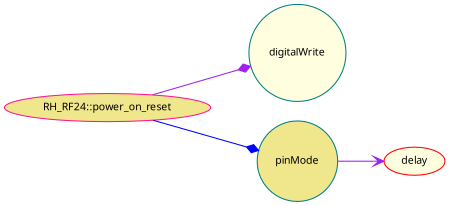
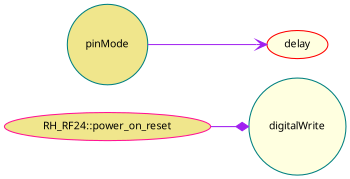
(200, 134) -> none
